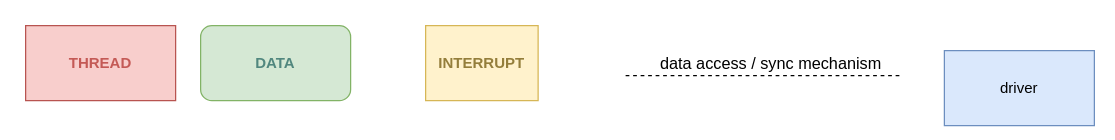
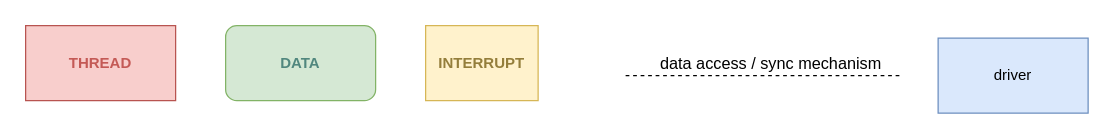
(276, 63) -> (301, 63)
(1019, 88) -> (1013, 76)
